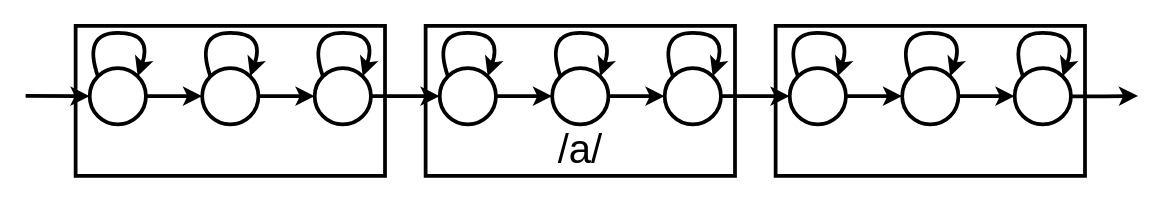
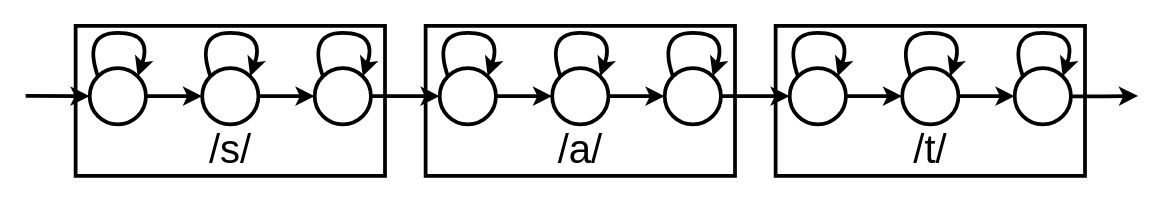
none -> (230, 150)
none -> (930, 150)
